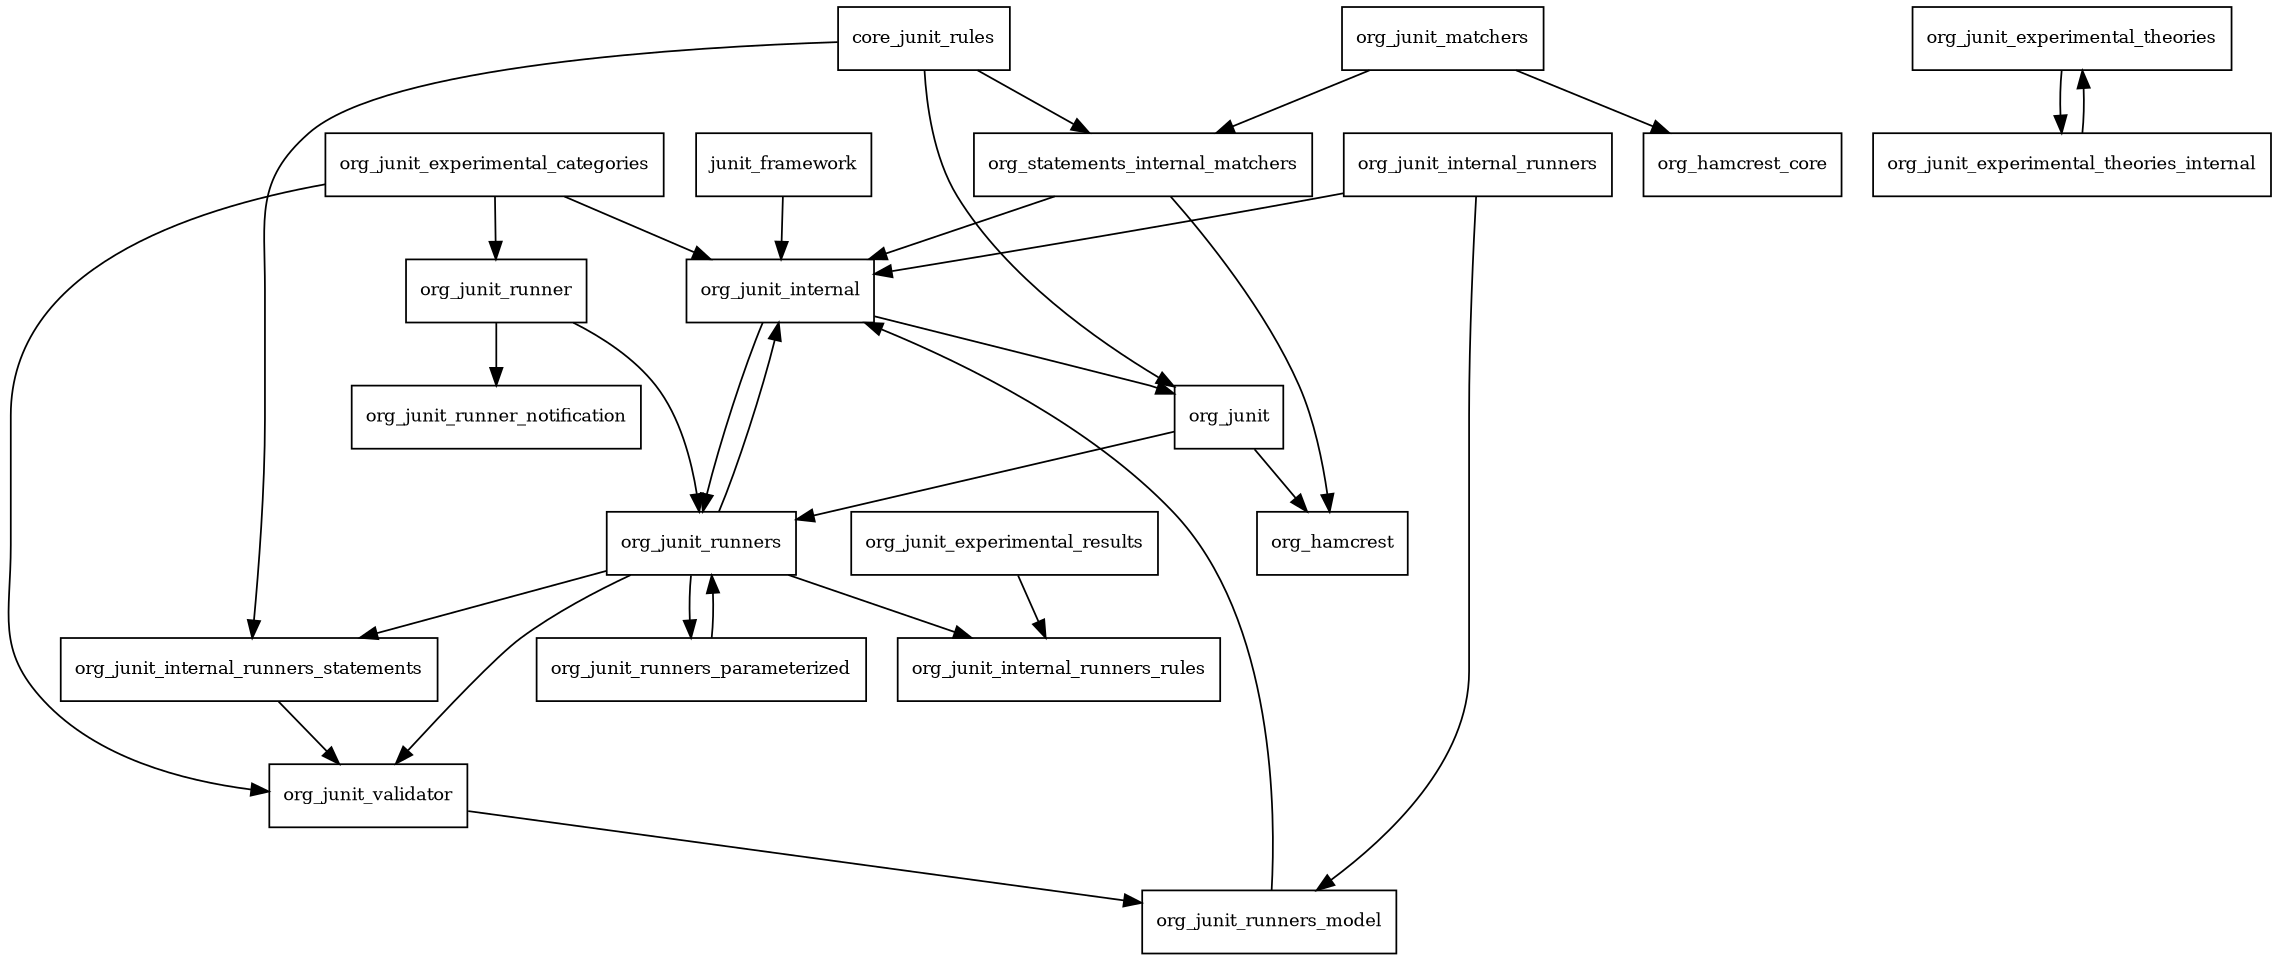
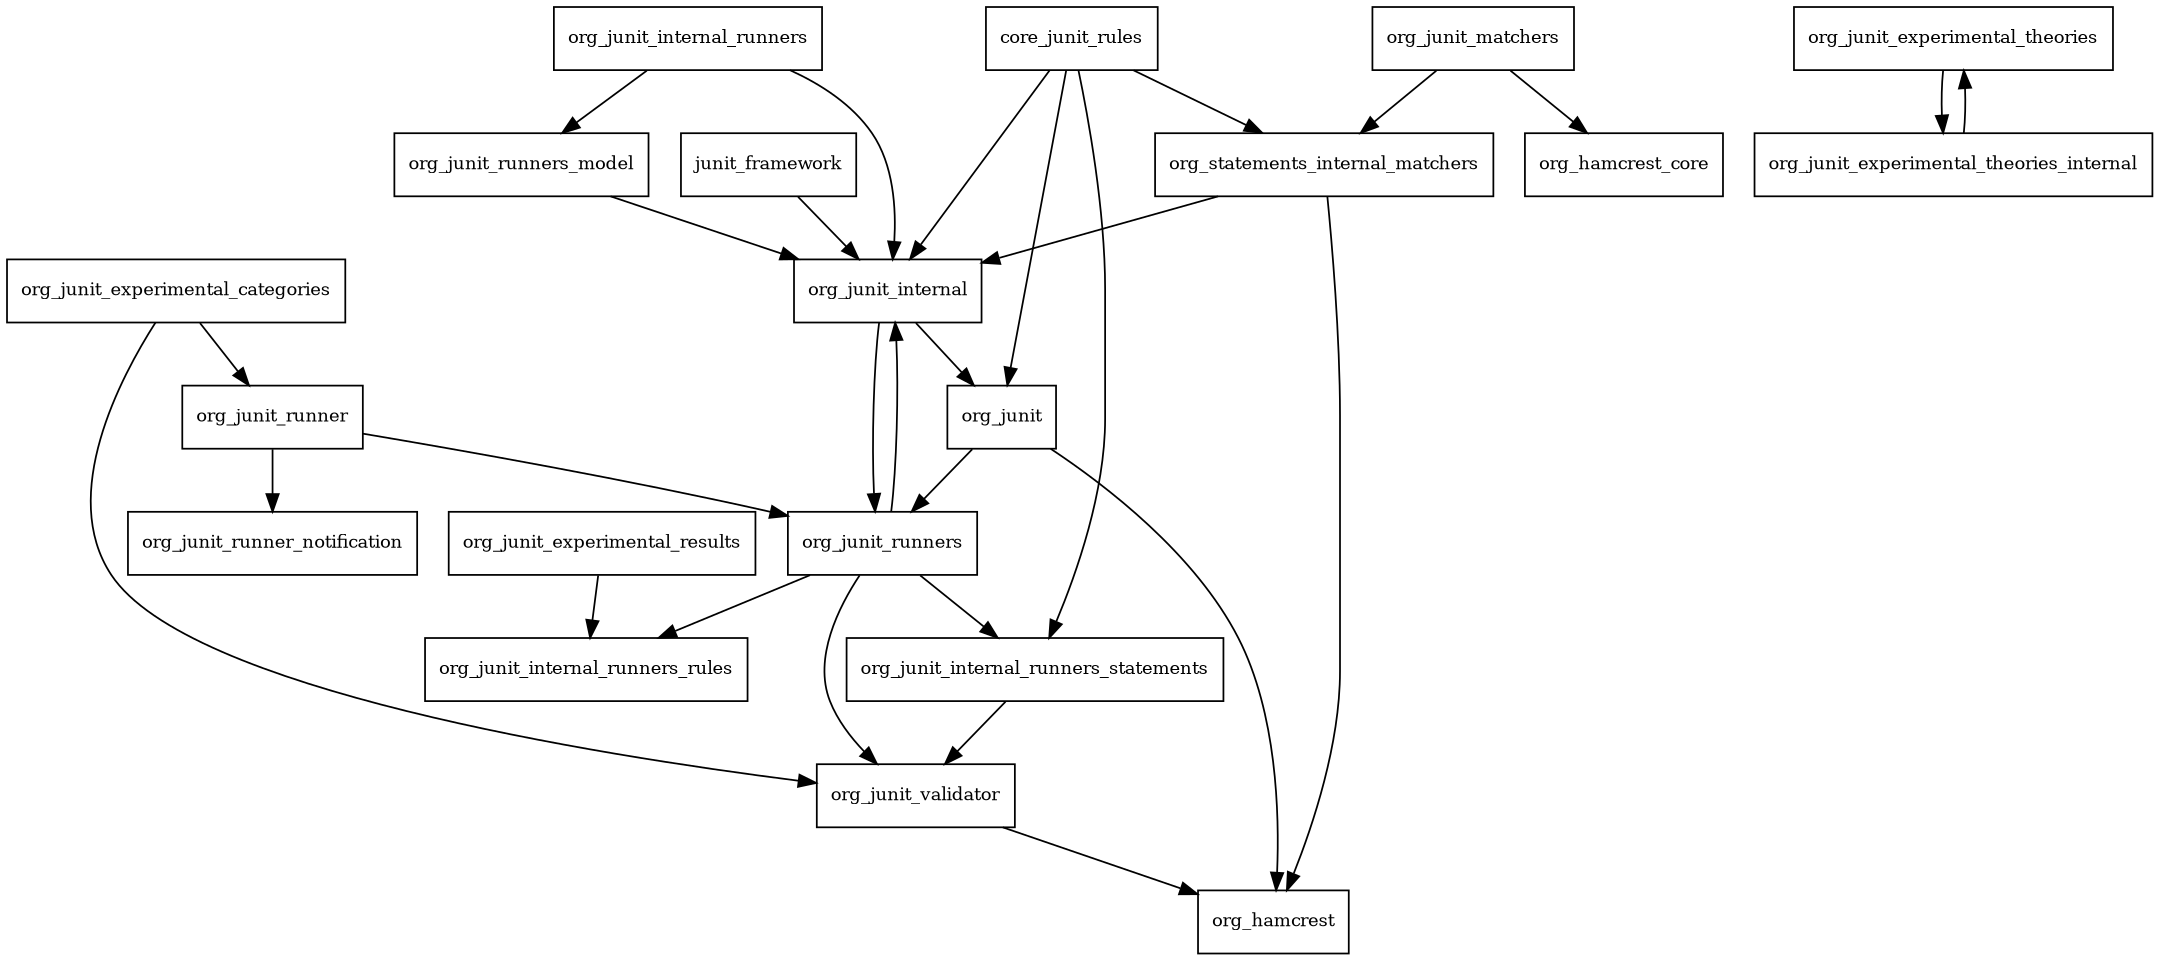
(629, 224) -> (985, 157)
(701, 670) -> none
(796, 856) -> (1092, 858)
